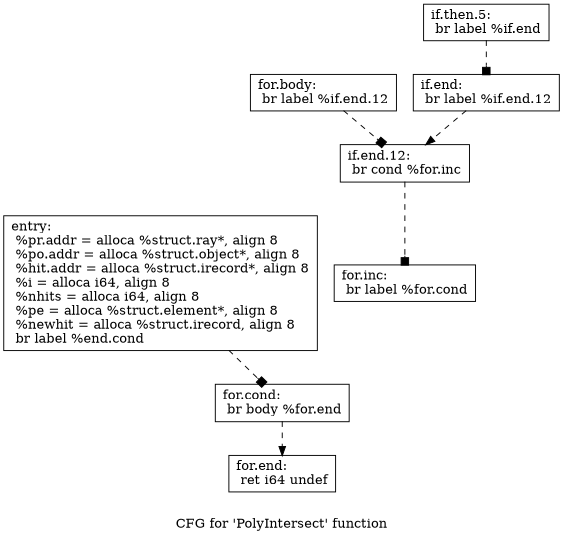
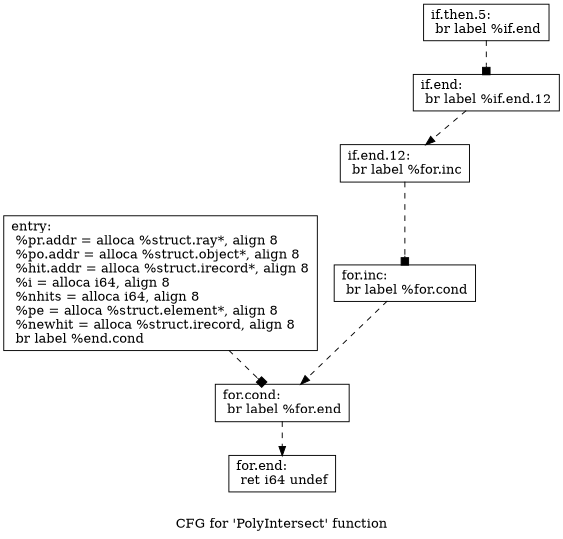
(323, 93) -> none
(404, 170) -> (405, 170)
none -> (347, 339)
(282, 410) -> (282, 410)
